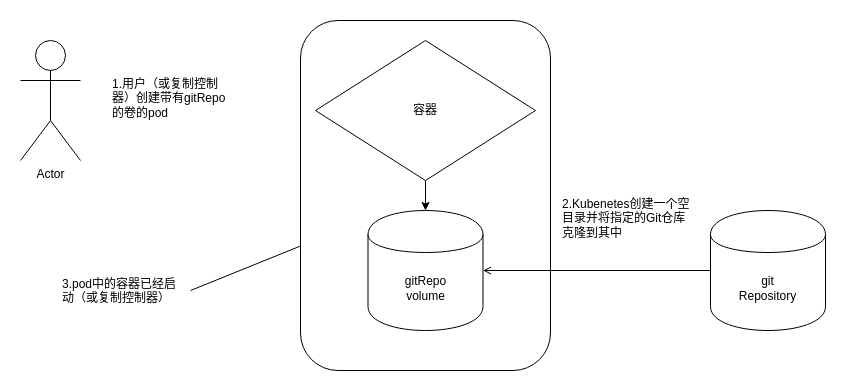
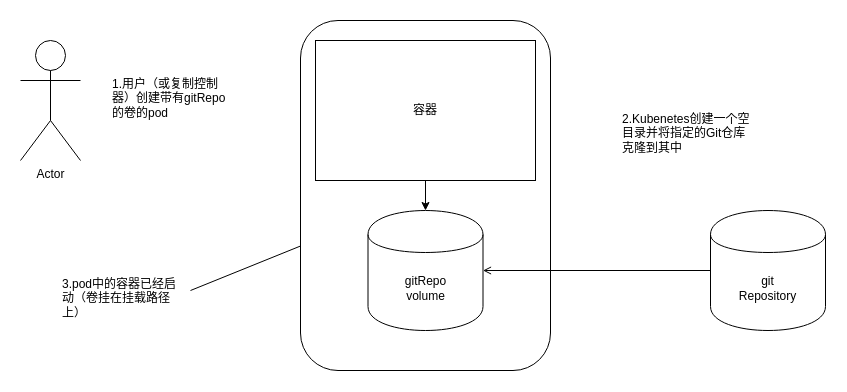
(426, 111) -> (426, 111)
(626, 226) -> (686, 141)
(122, 292) -> (122, 299)
